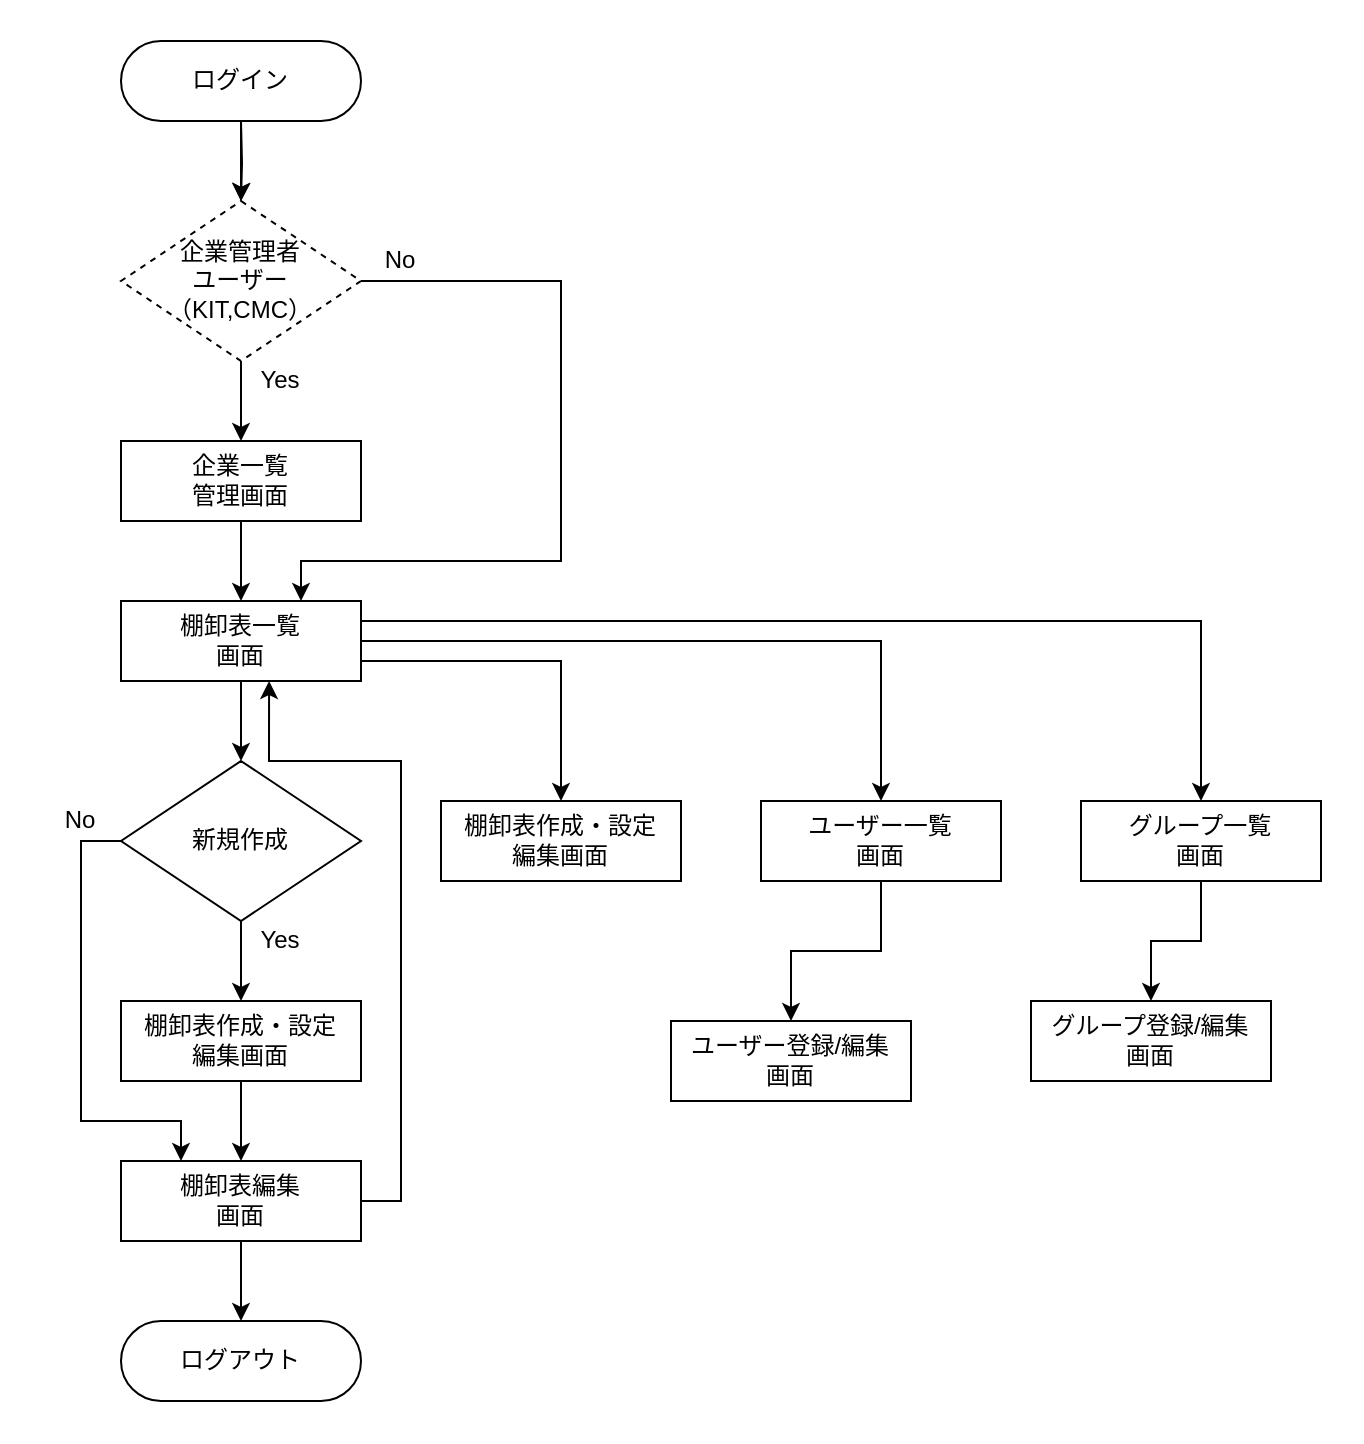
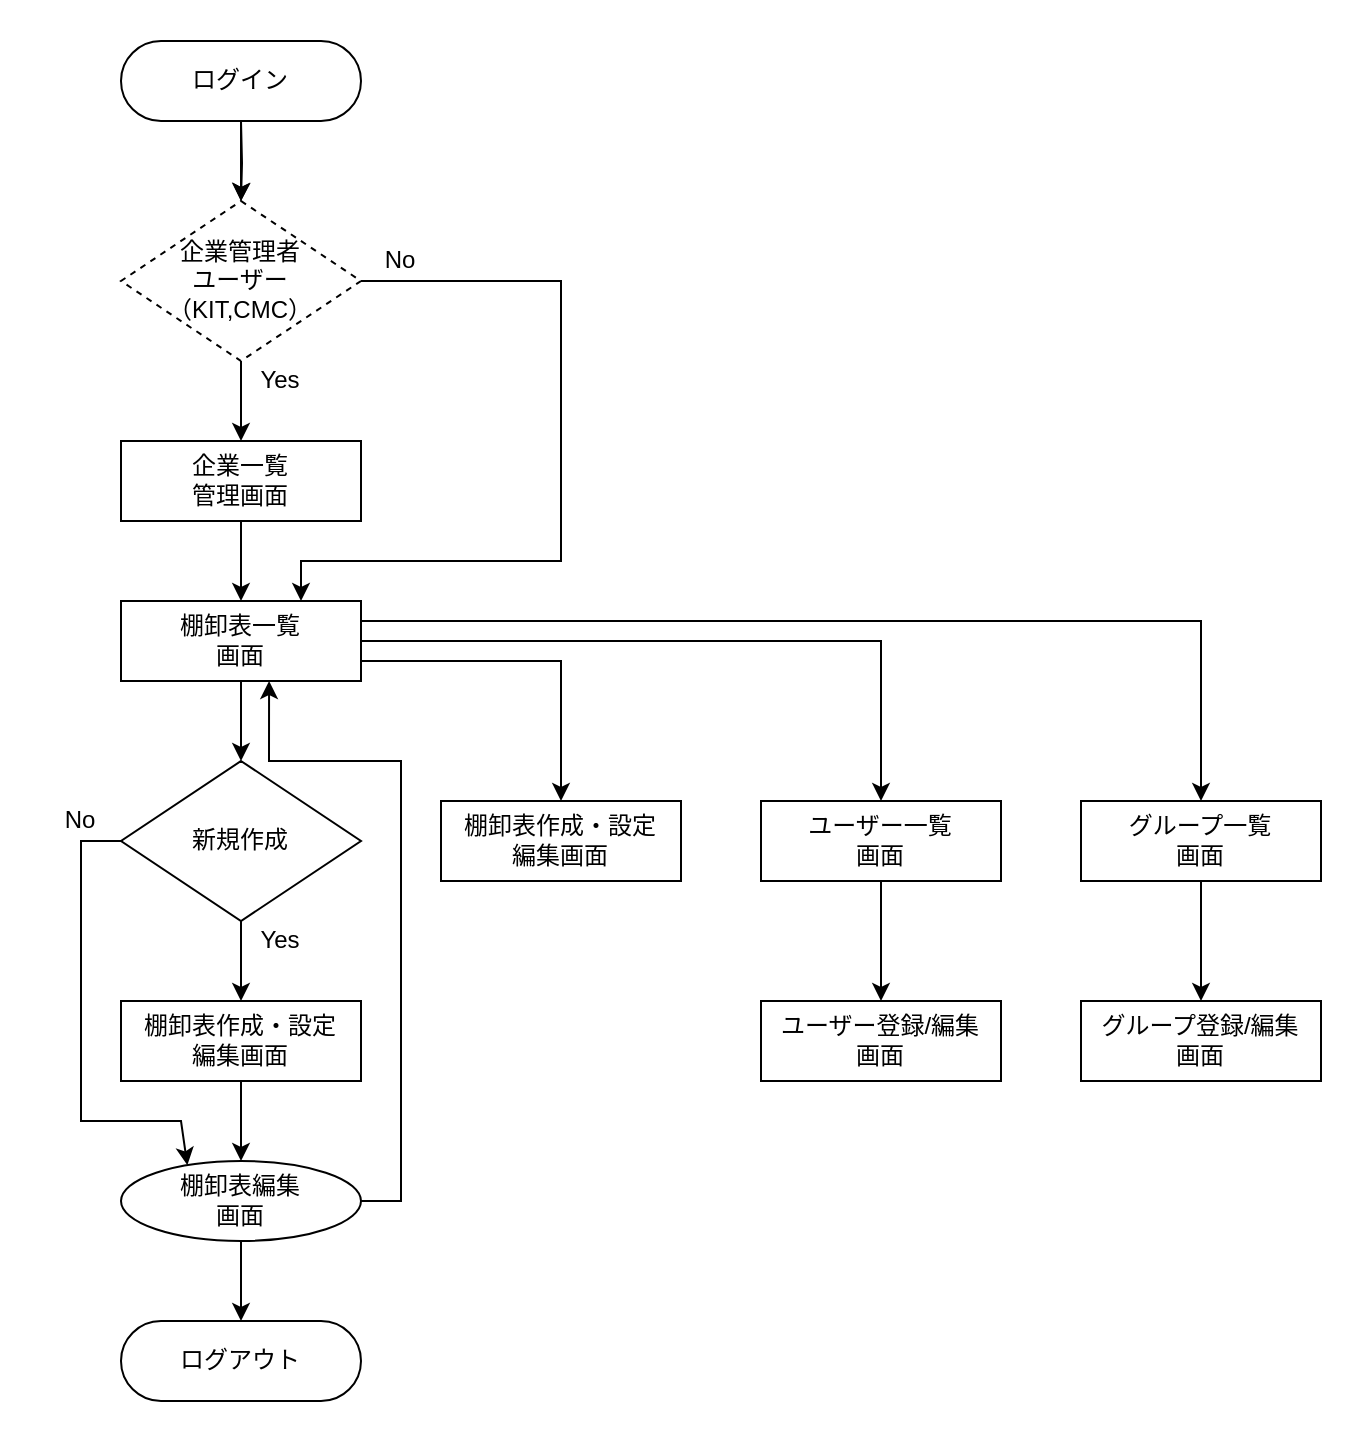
(1151, 1041) -> (1201, 1041)
(791, 1061) -> (881, 1041)
(241, 1201) -> (241, 1201)
